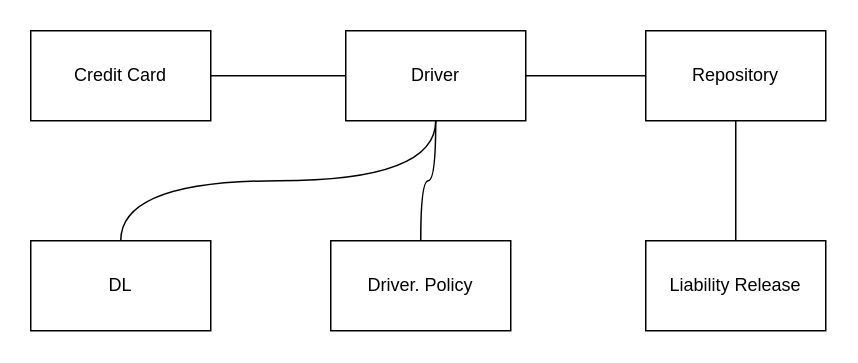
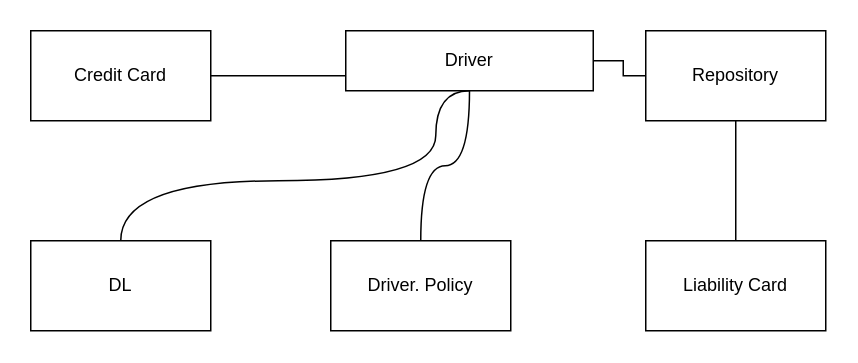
(436, 76) -> (470, 61)
(736, 286) -> (736, 286)
